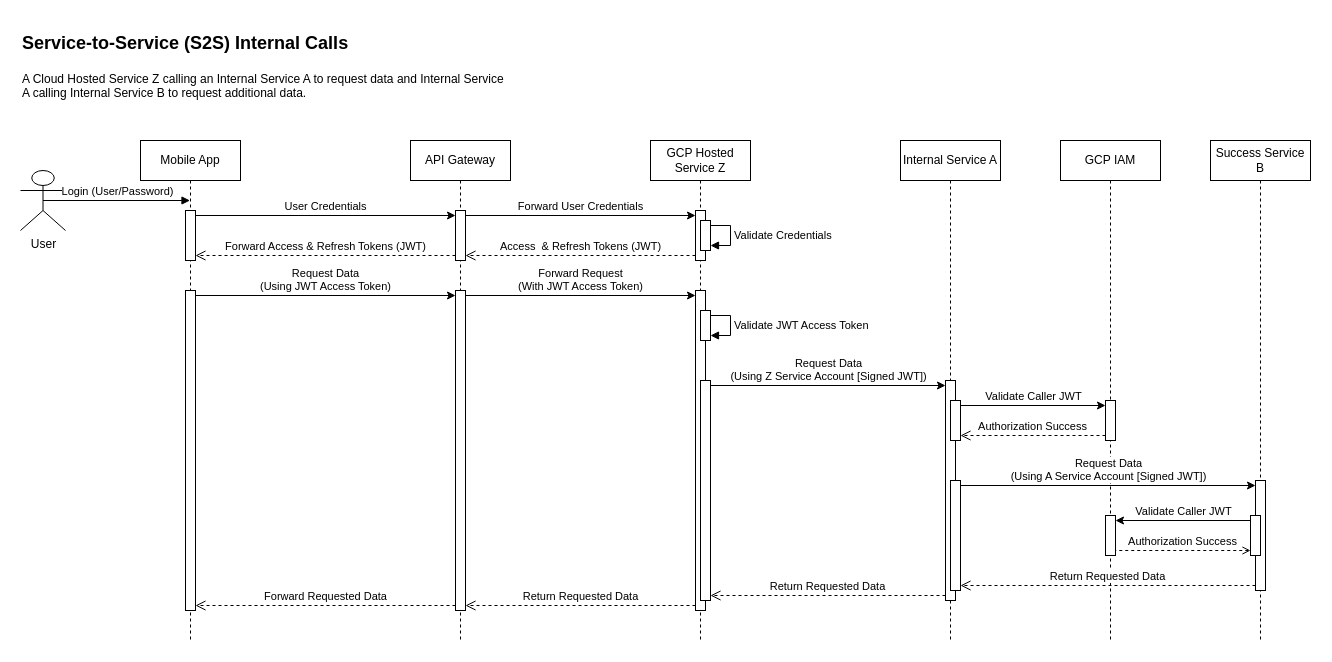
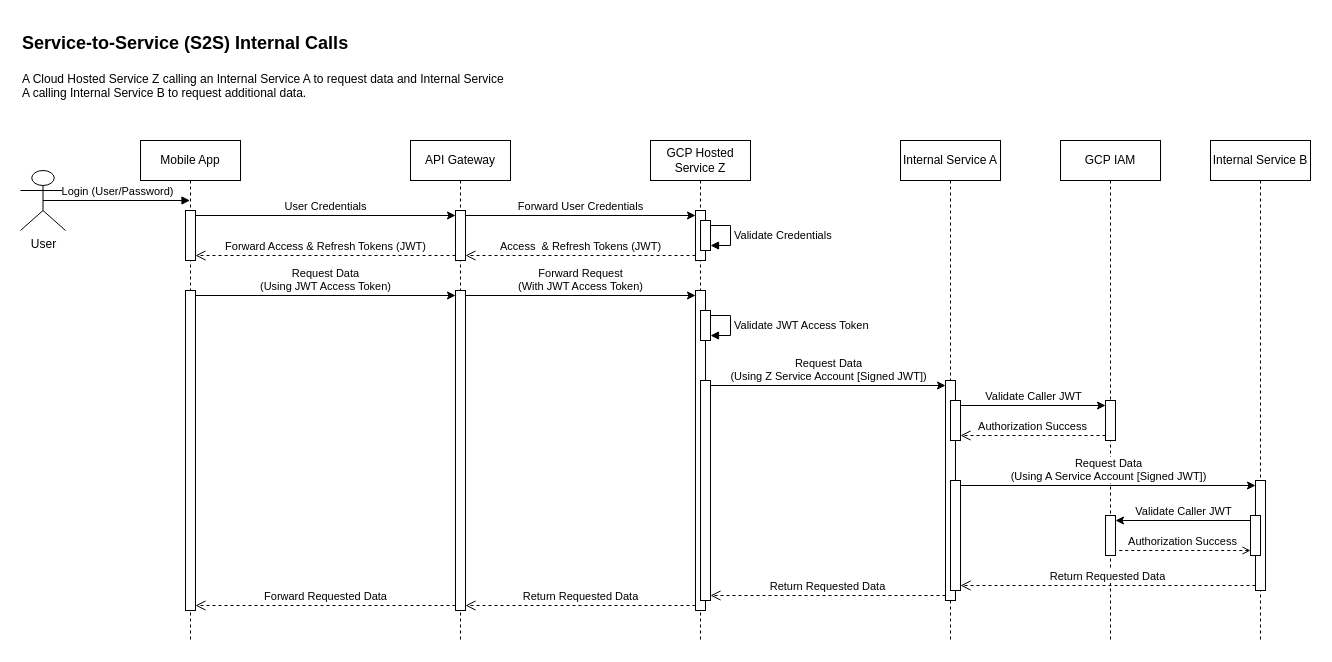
(1261, 161) -> (1261, 161)
